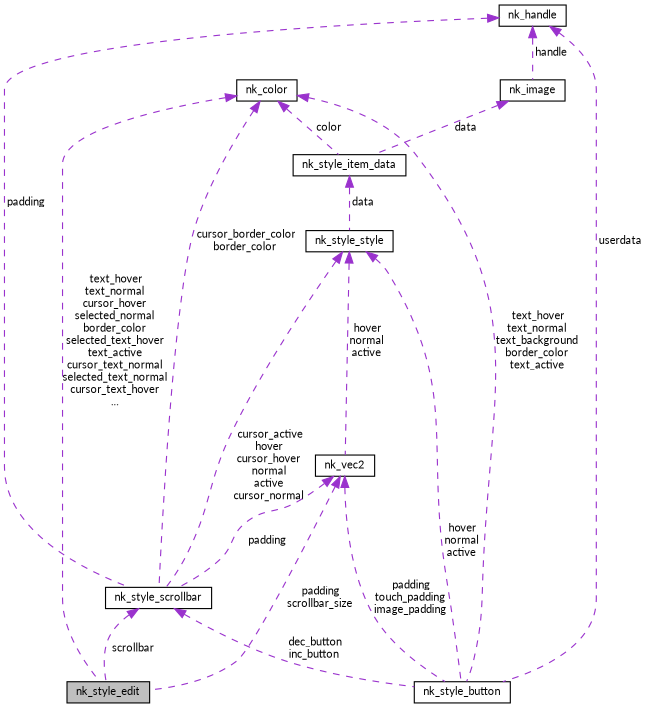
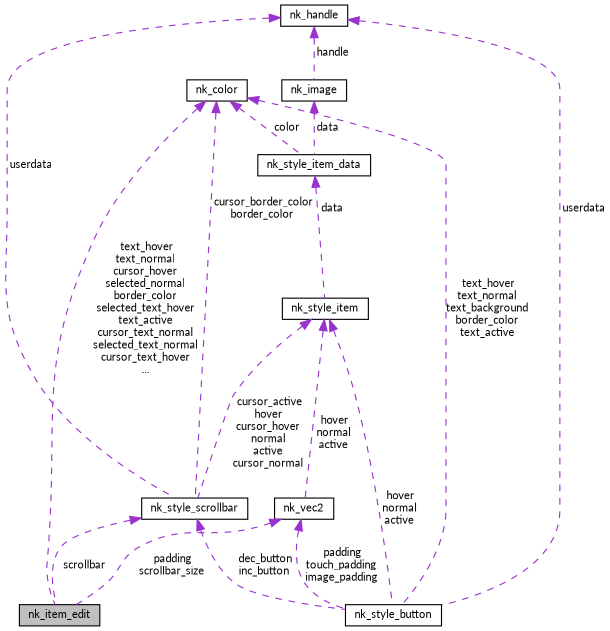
(25, 203) -> (30, 165)
(350, 241) -> (325, 309)
(243, 525) -> none
(108, 692) -> (60, 615)
